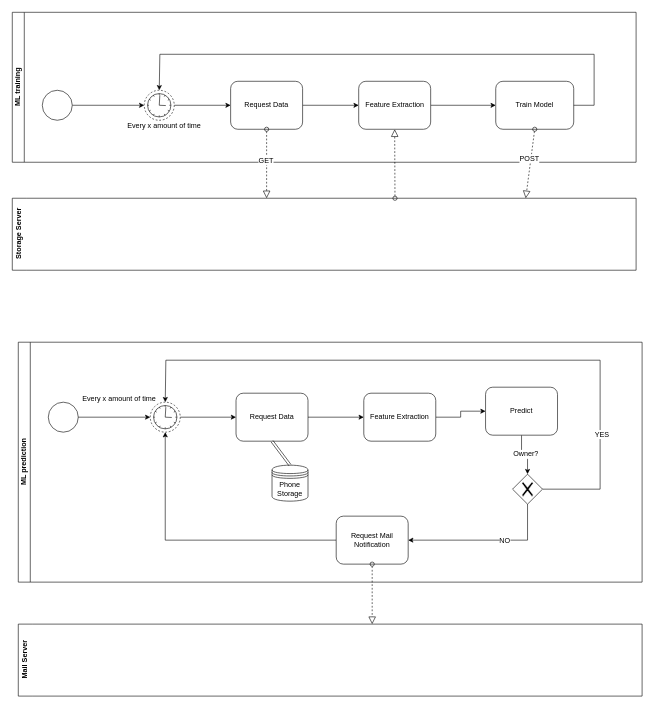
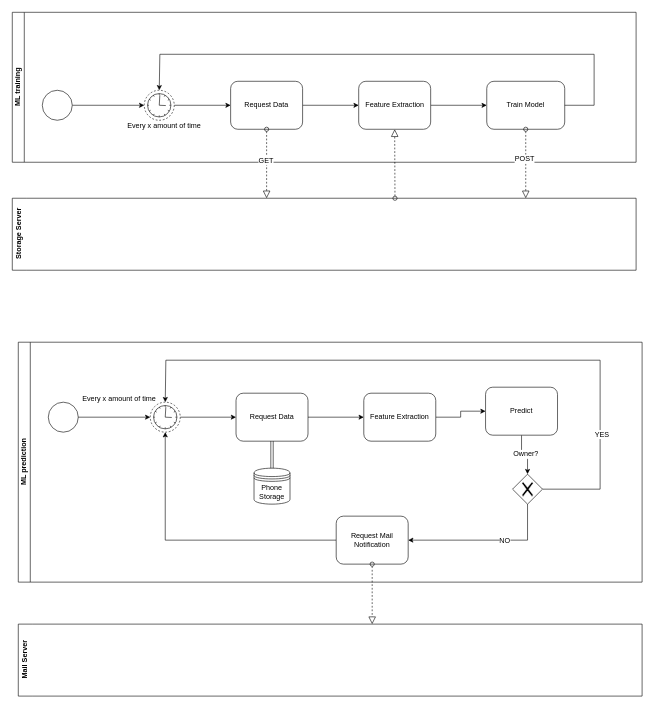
(535, 105) -> (526, 105)
(290, 483) -> (272, 486)
